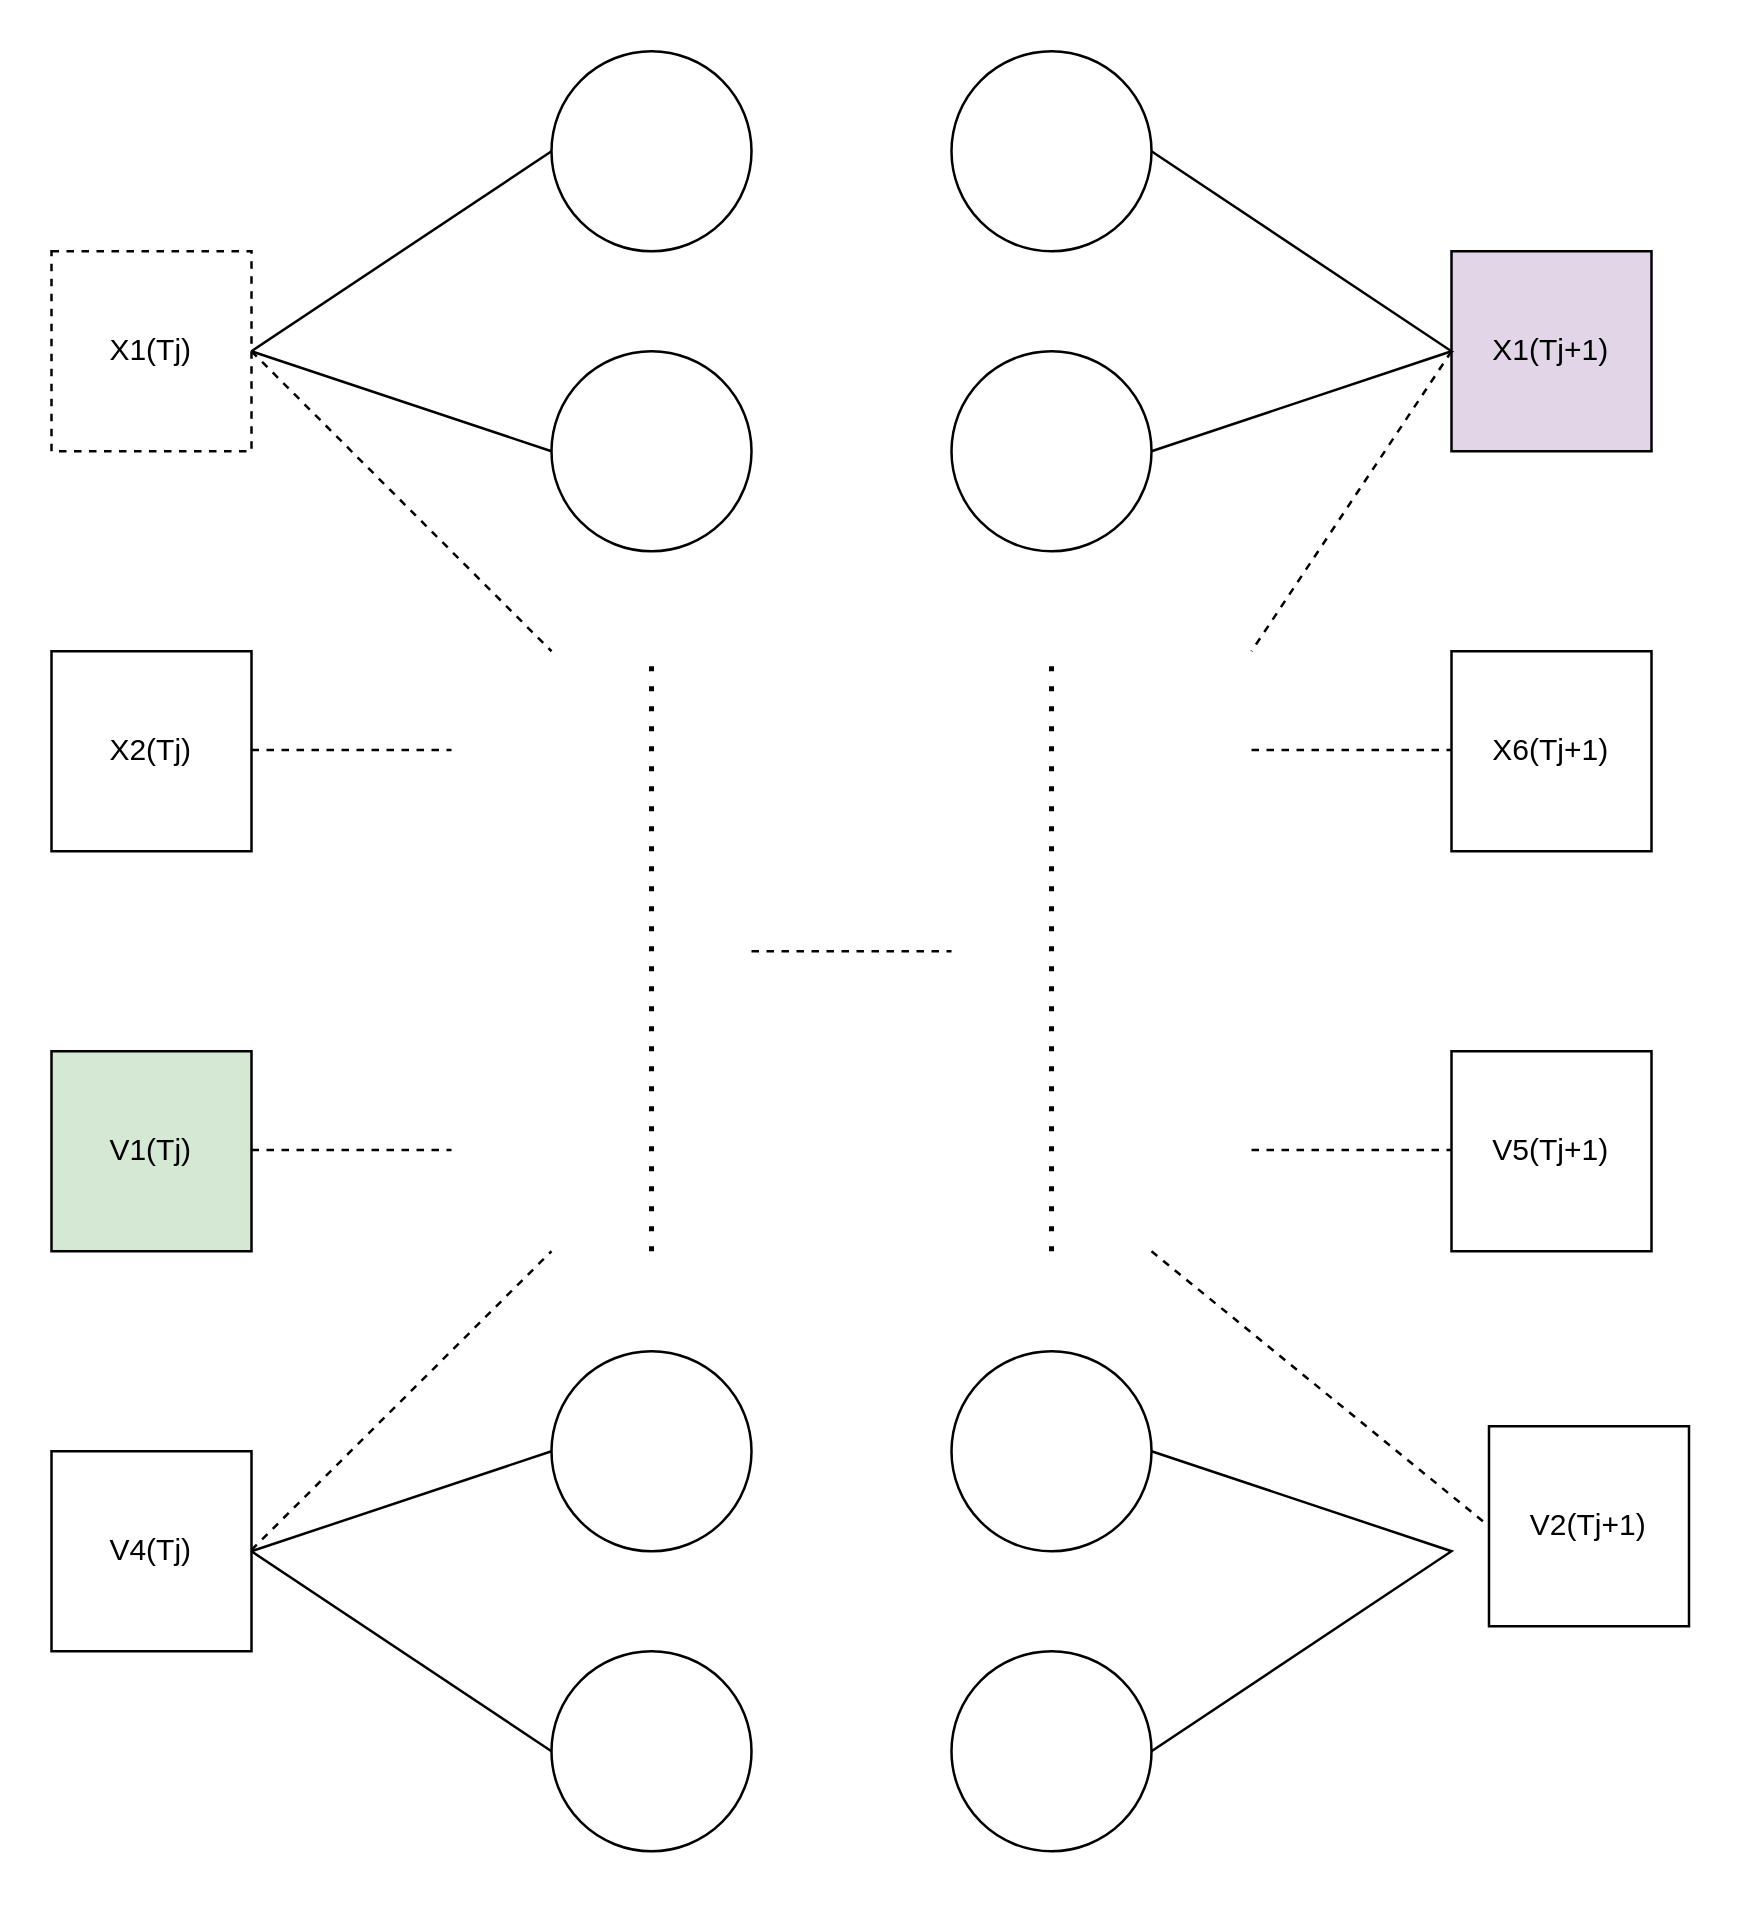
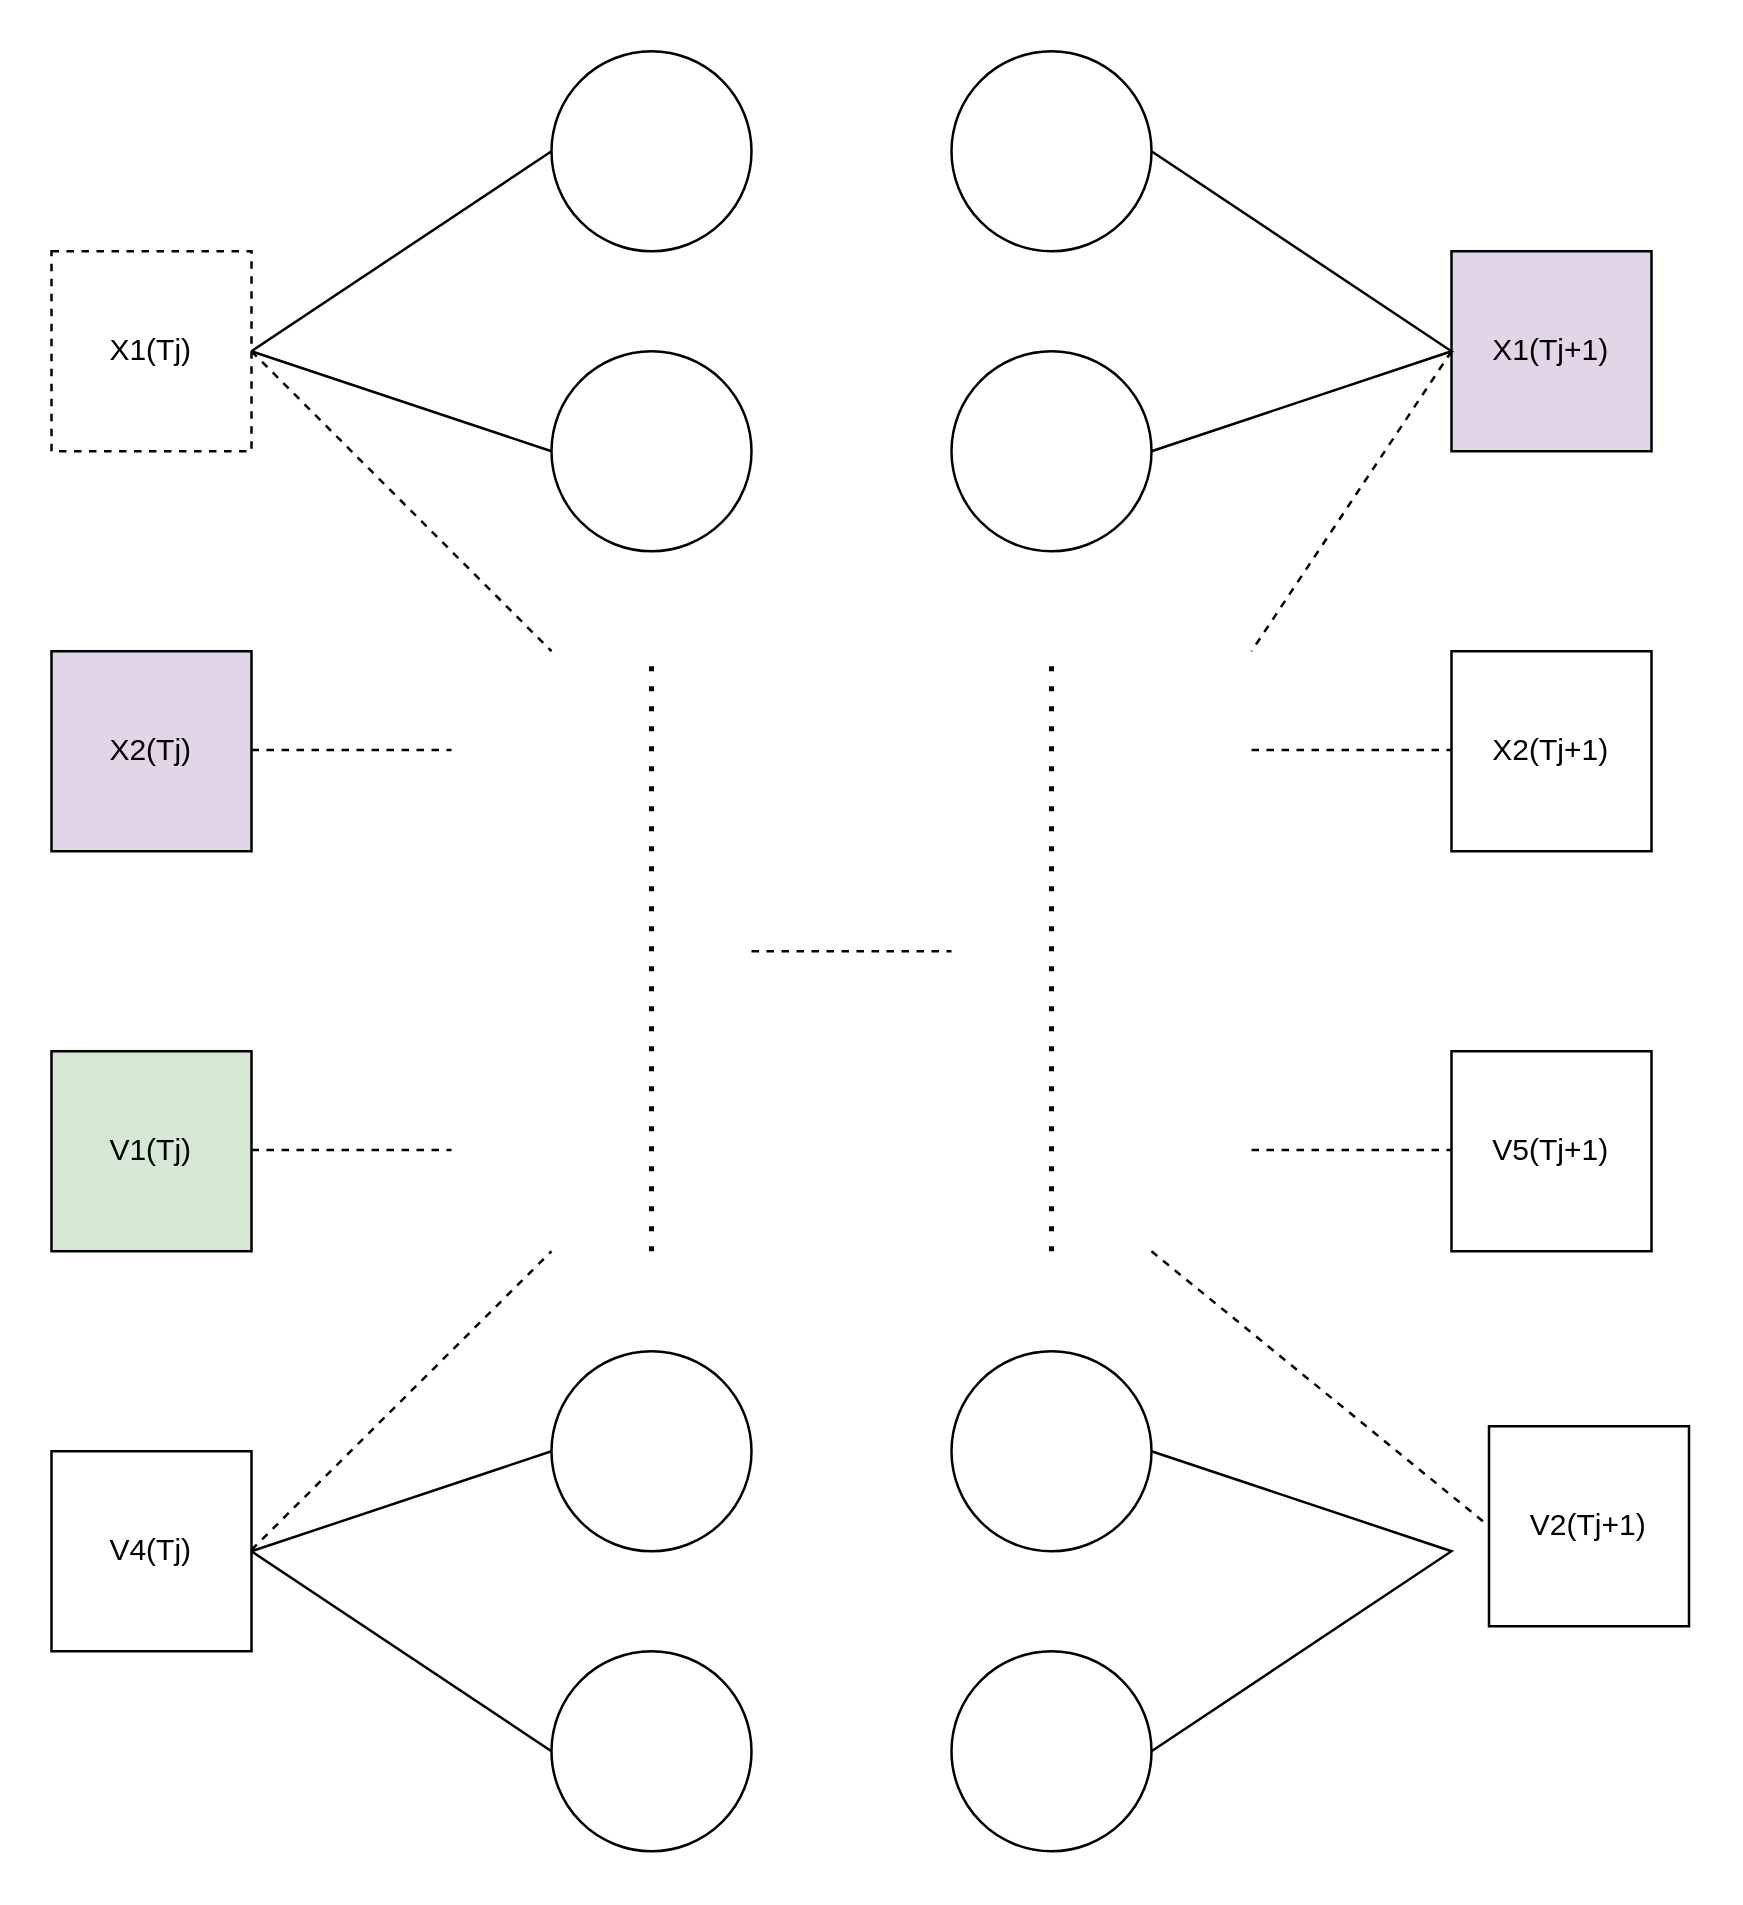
(151, 751) -> (151, 751)
(1551, 751) -> (1551, 751)
